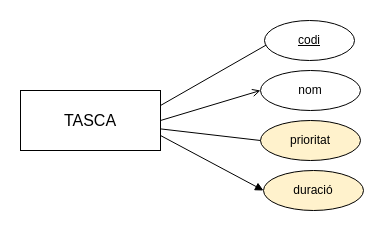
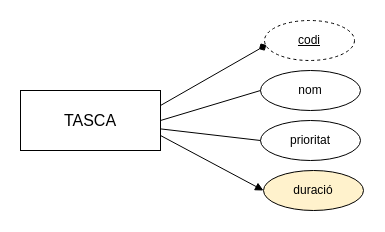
(310, 41) -> (310, 41)
(262, 47) -> (259, 49)
(255, 92) -> (255, 92)
(311, 141) -> (311, 141)
